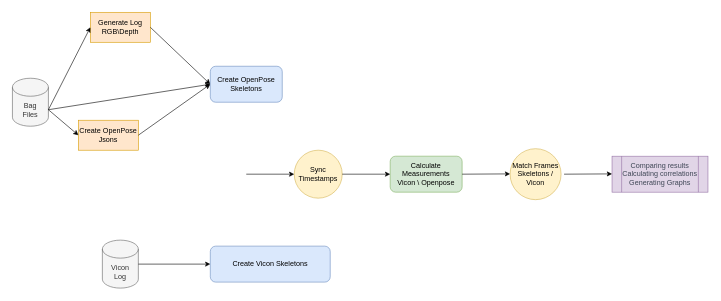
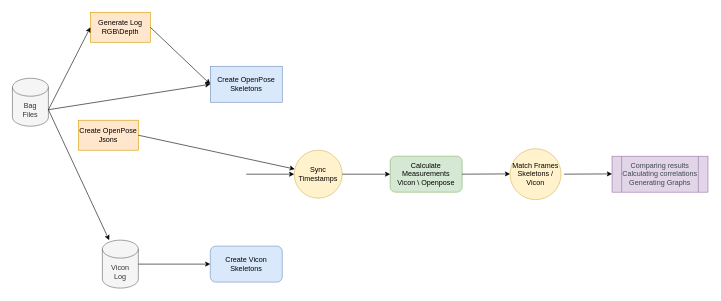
(246, 84) -> (246, 84)
(173, 111) -> (215, 152)
(62, 122) -> (78, 173)
(270, 264) -> (246, 264)
